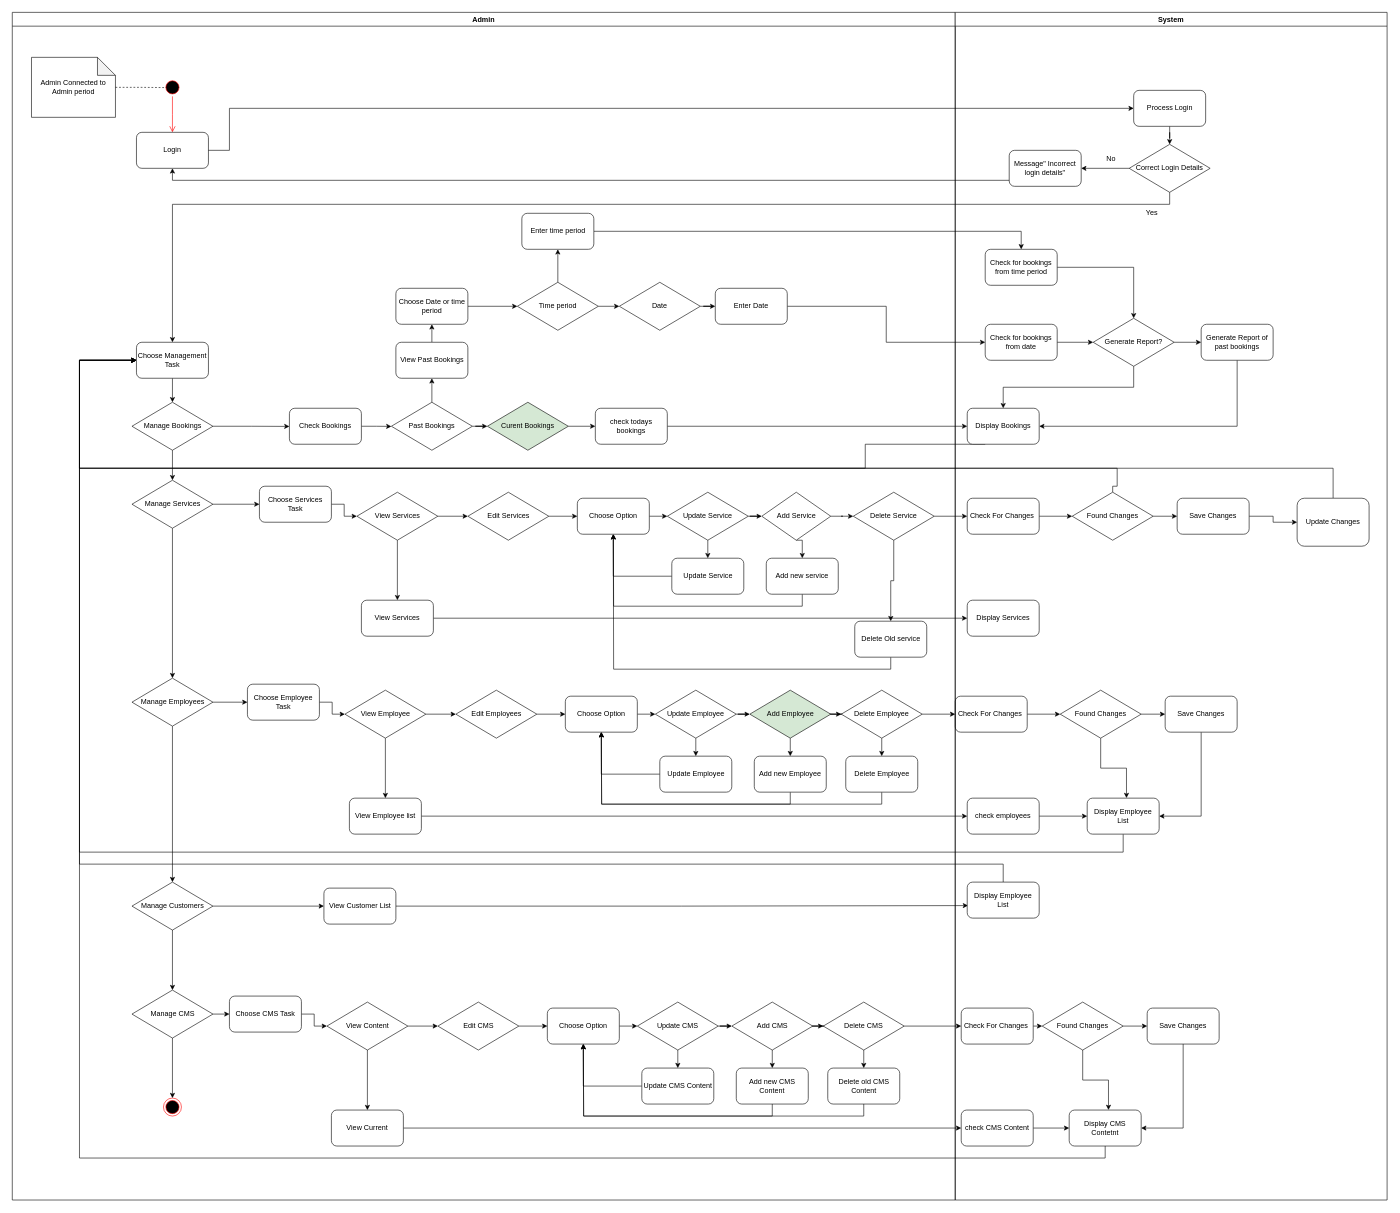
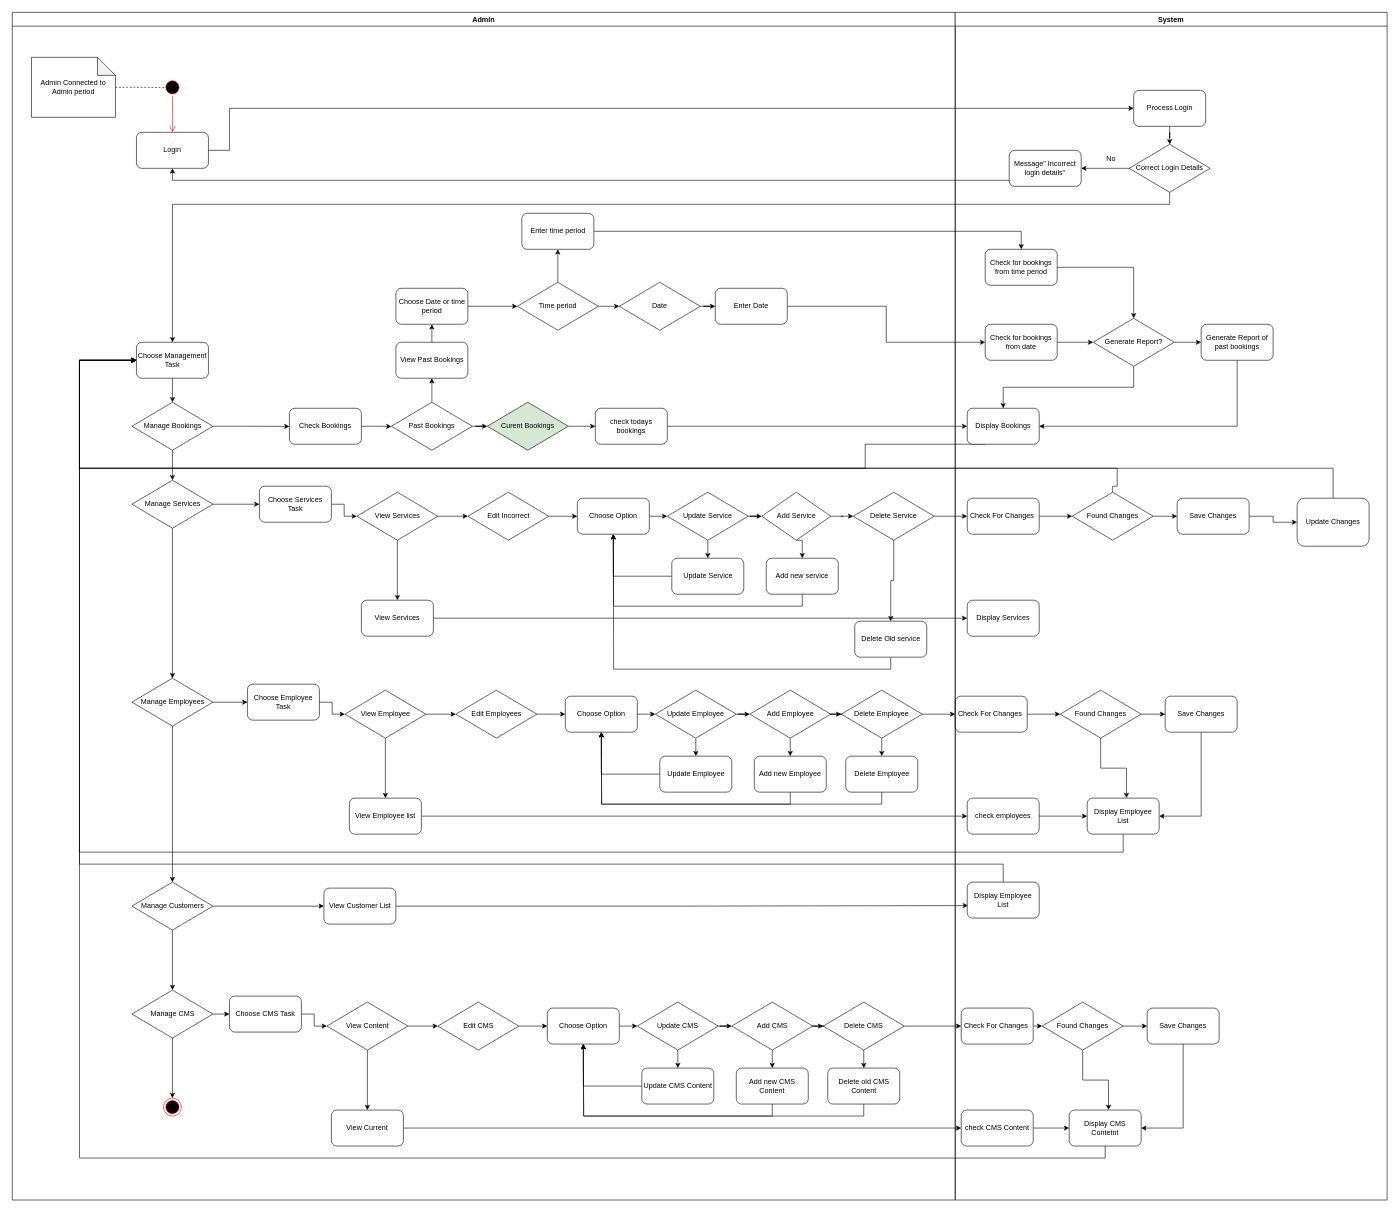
(1152, 213) -> none
(509, 516) -> (509, 516)
(791, 714) -> (791, 714)
